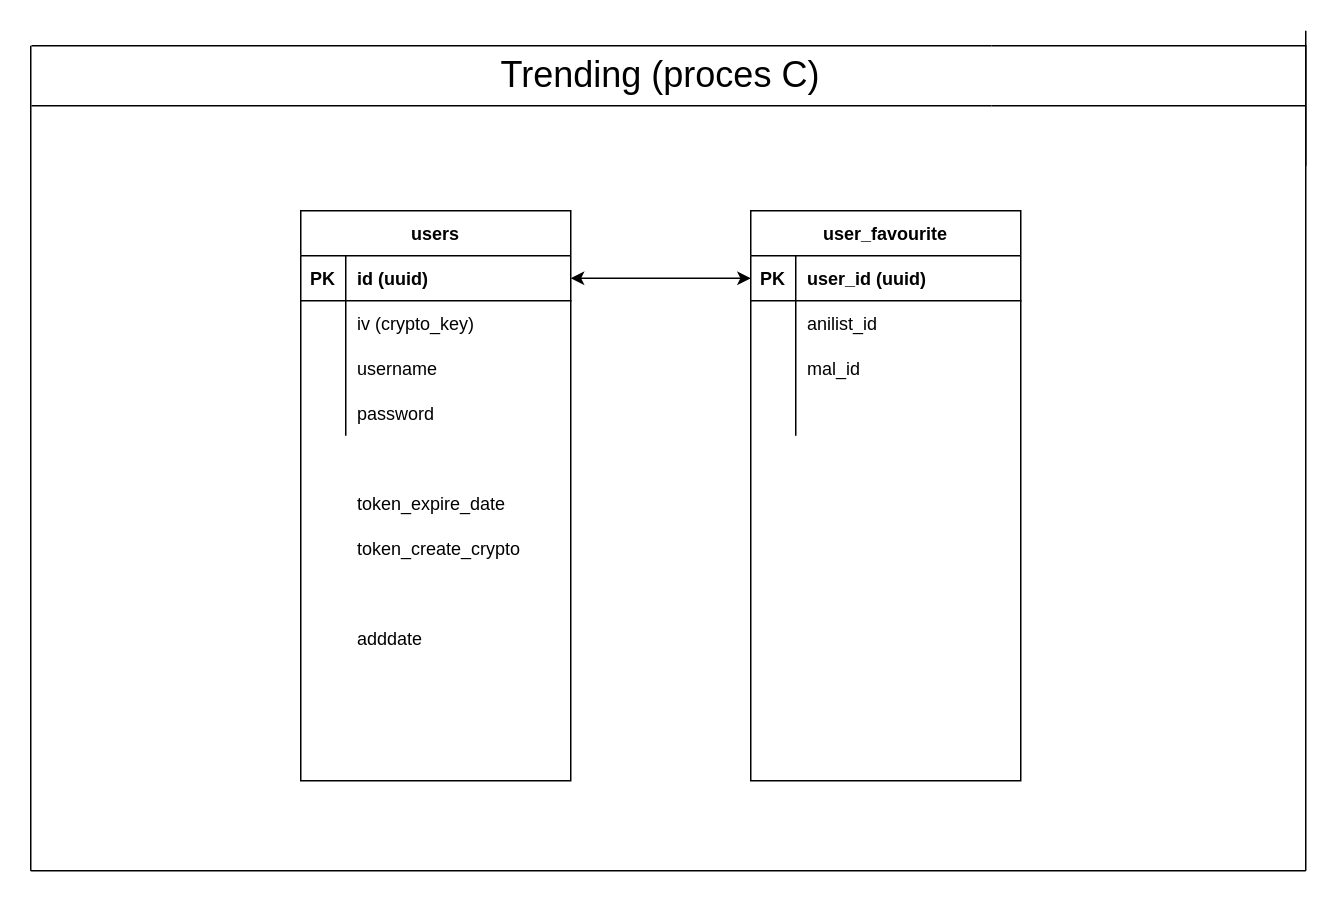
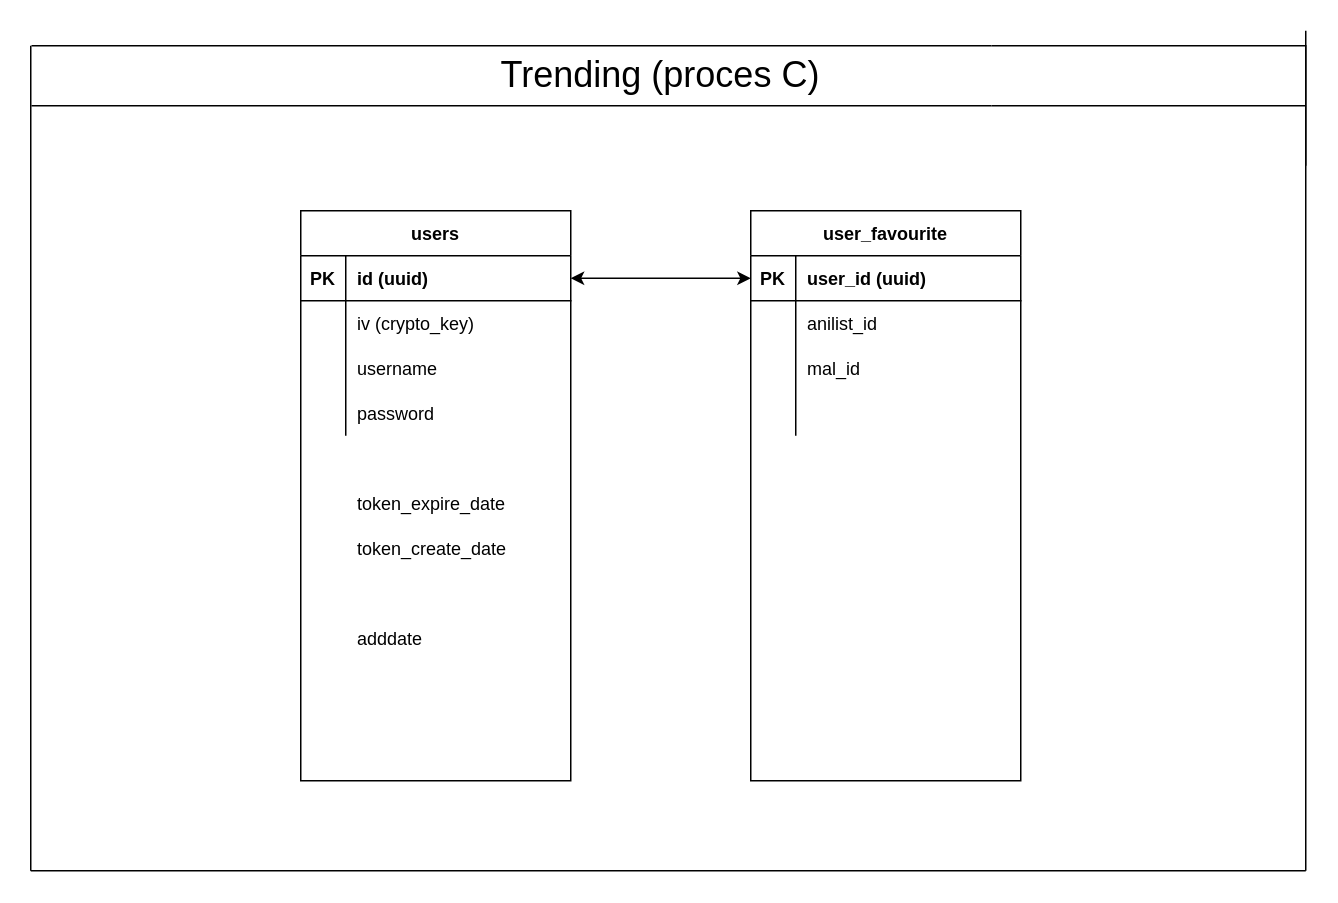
(453, 549) -> (443, 549)
